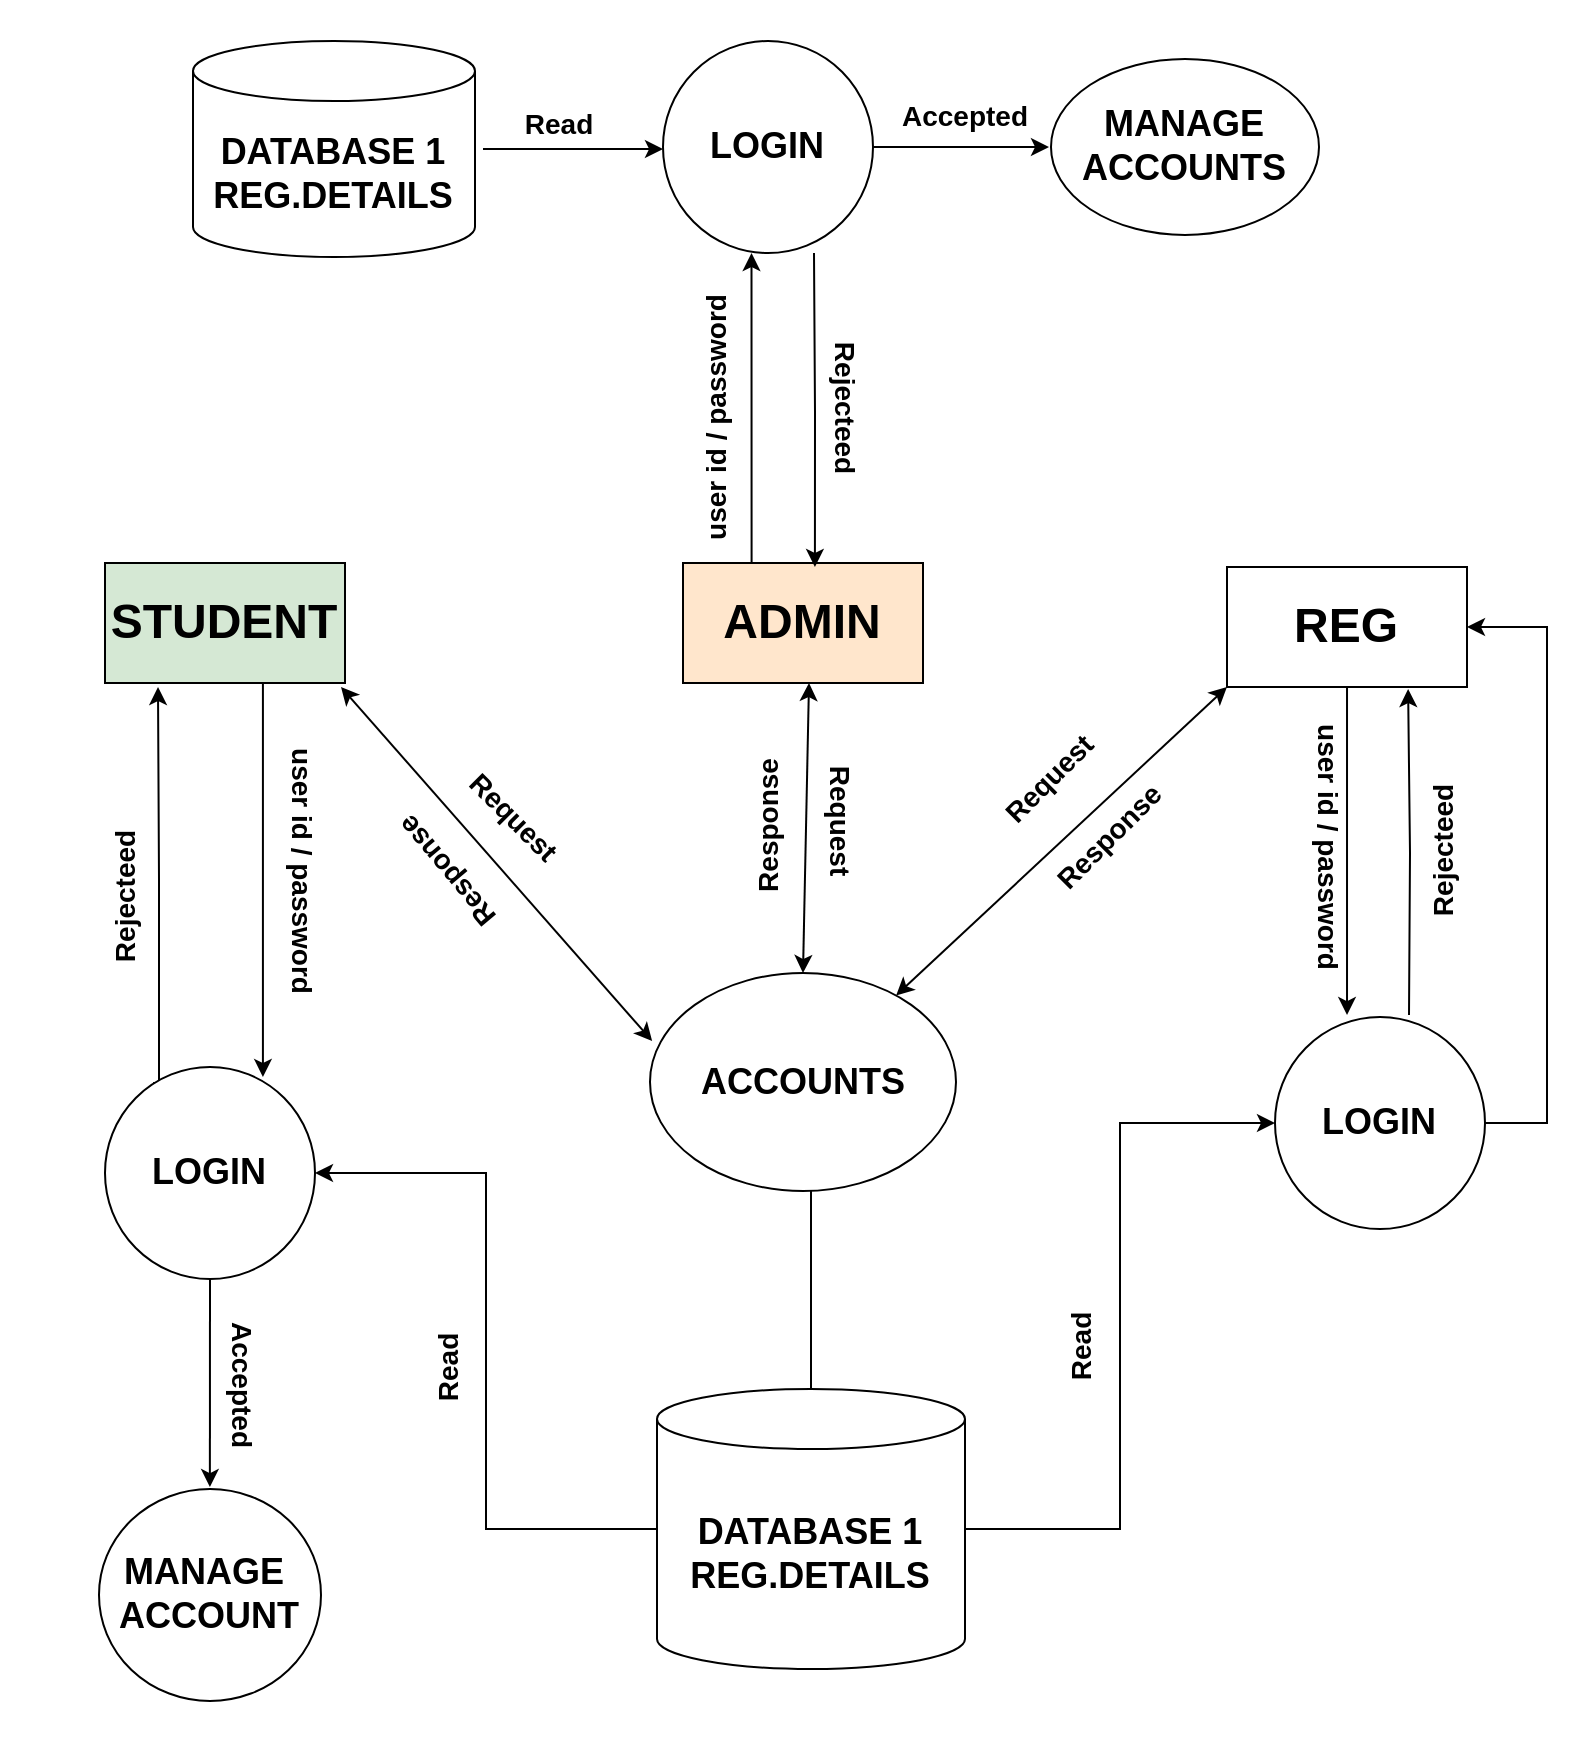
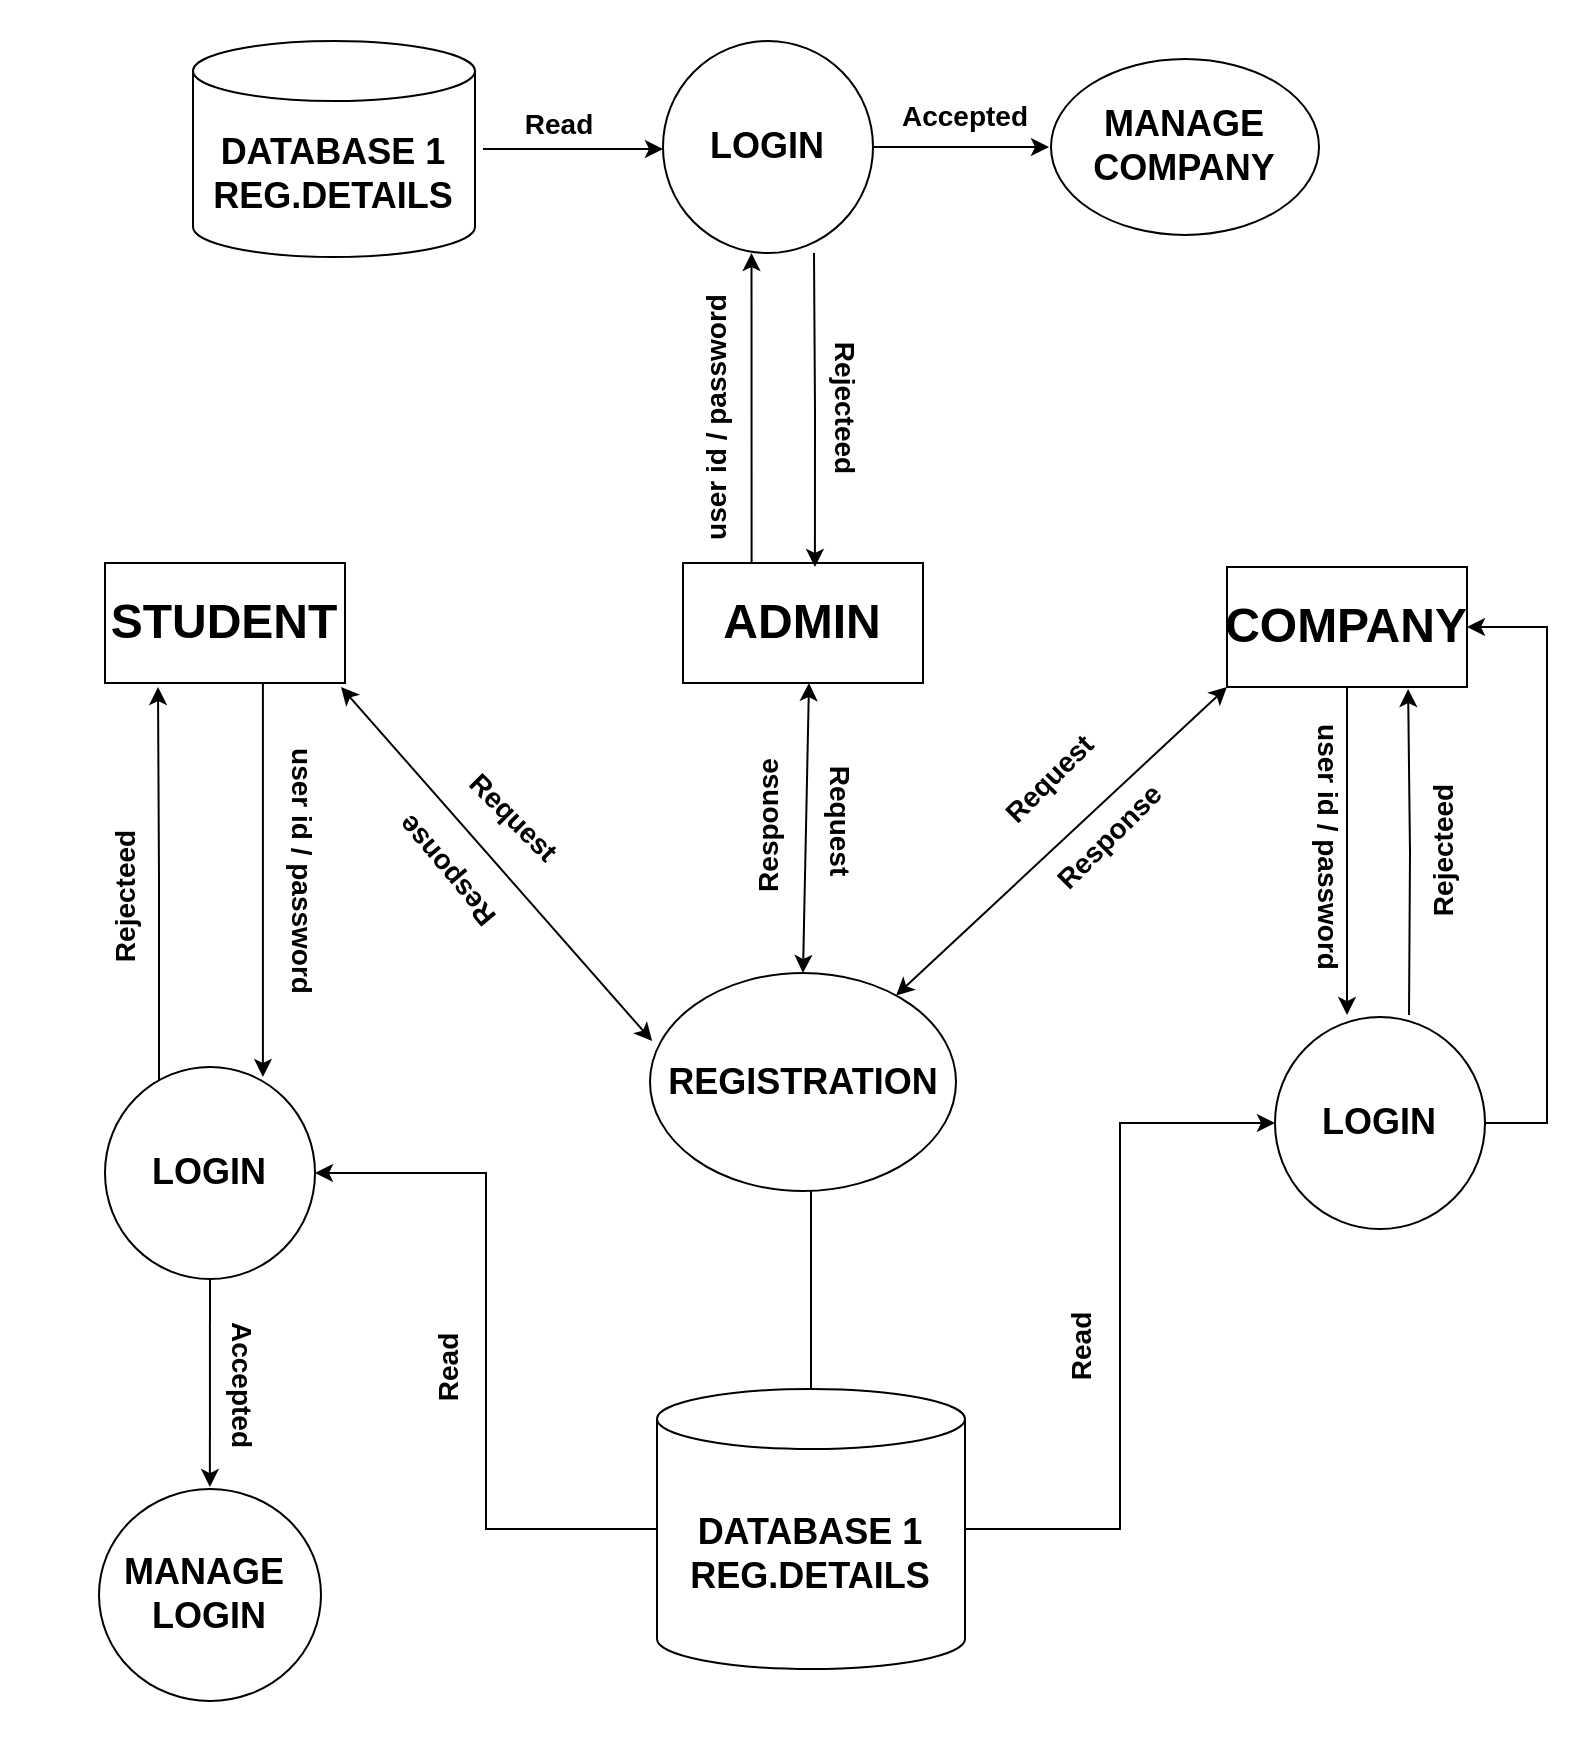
(1185, 147) -> (1185, 147)
(225, 623) -> (225, 623)
(803, 623) -> (803, 623)
(1347, 627) -> (1347, 627)
(804, 1083) -> (804, 1083)
(210, 1595) -> (210, 1595)
